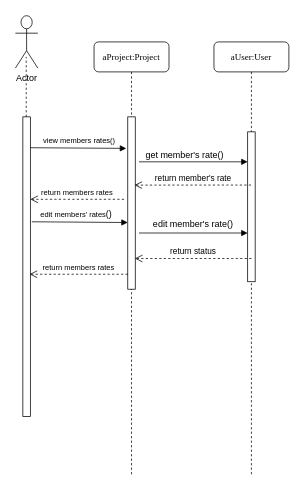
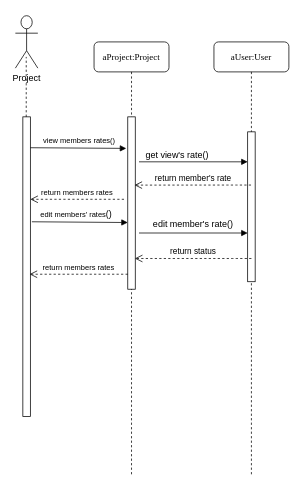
(27, 79) -> (27, 79)
(190, 156) -> (184, 156)
